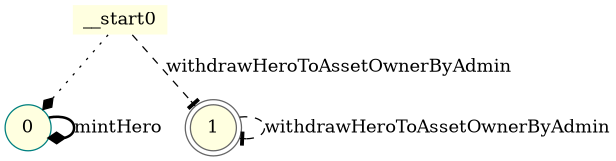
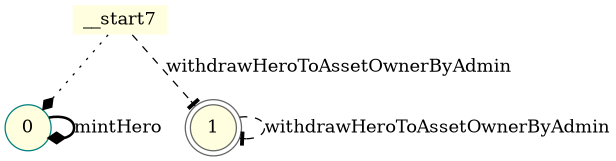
(120, 20) -> (120, 20)
